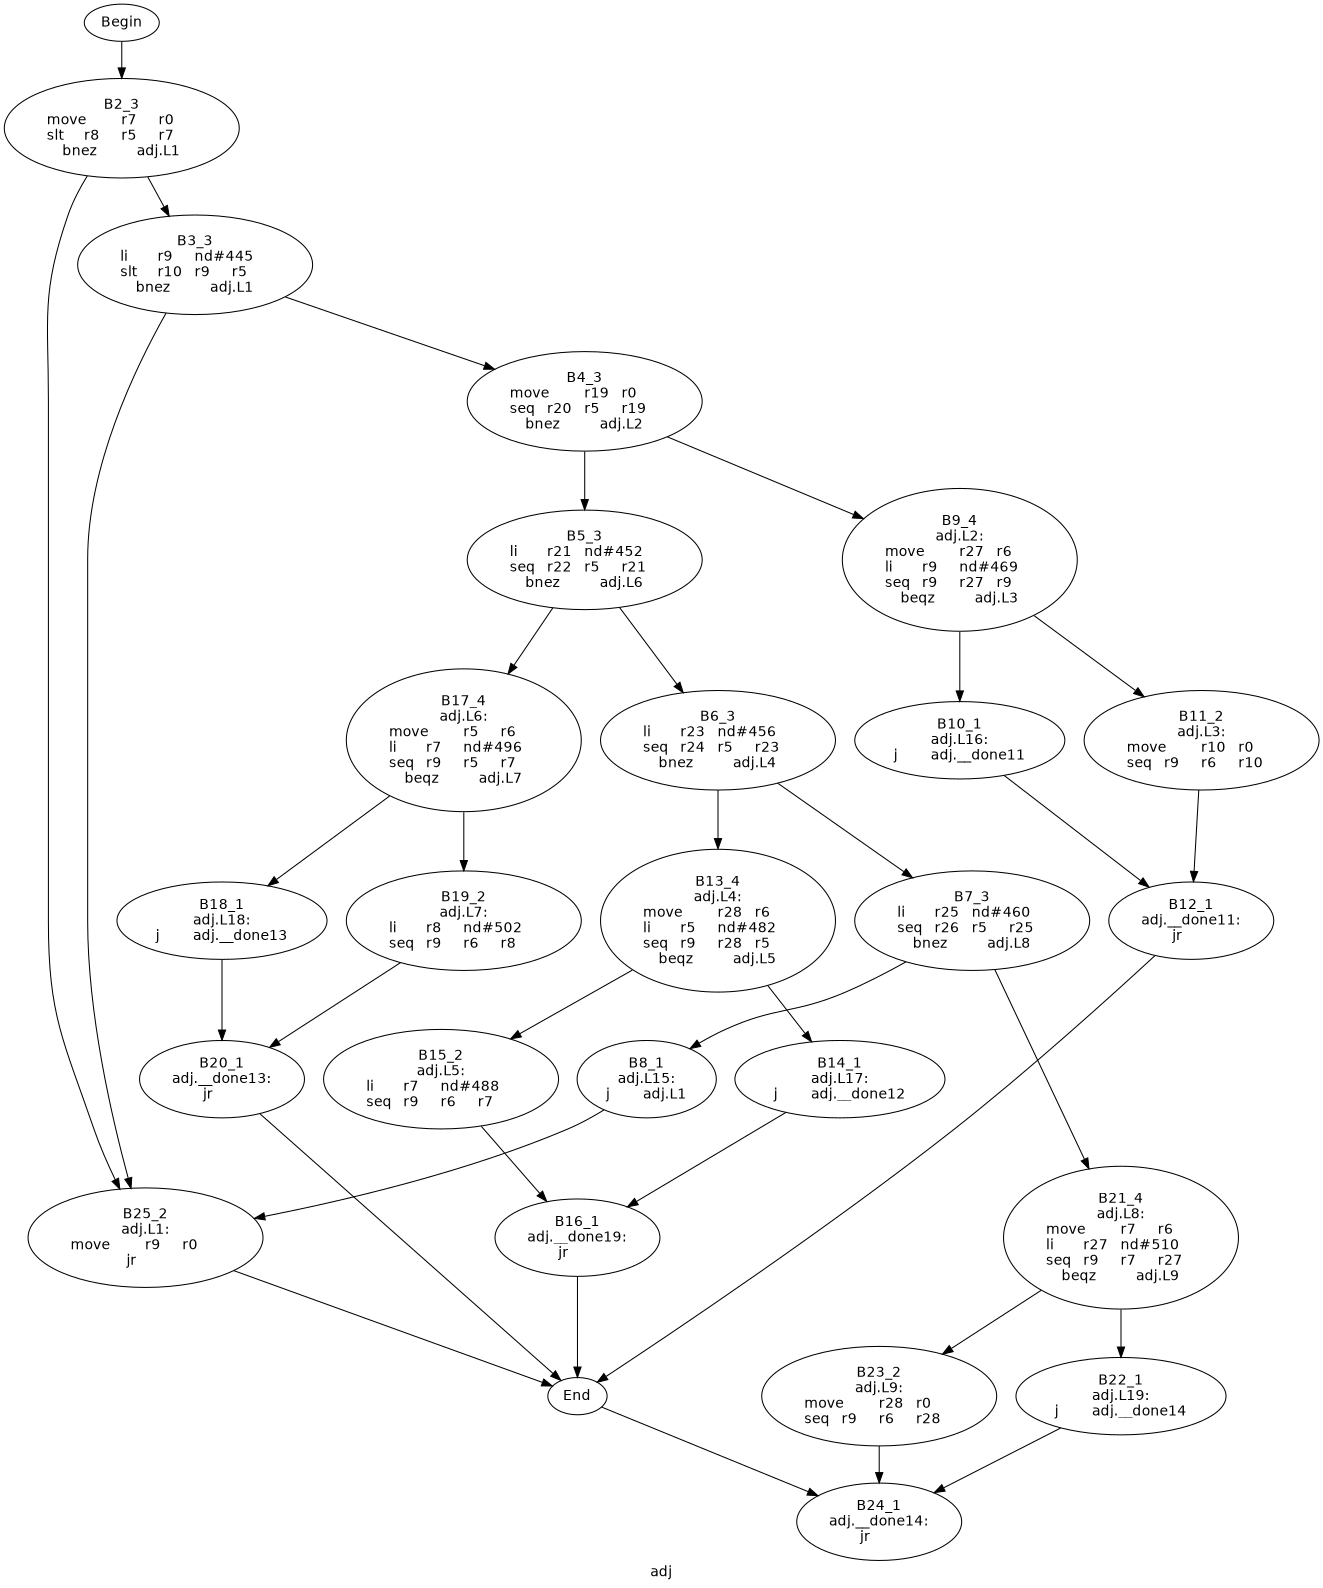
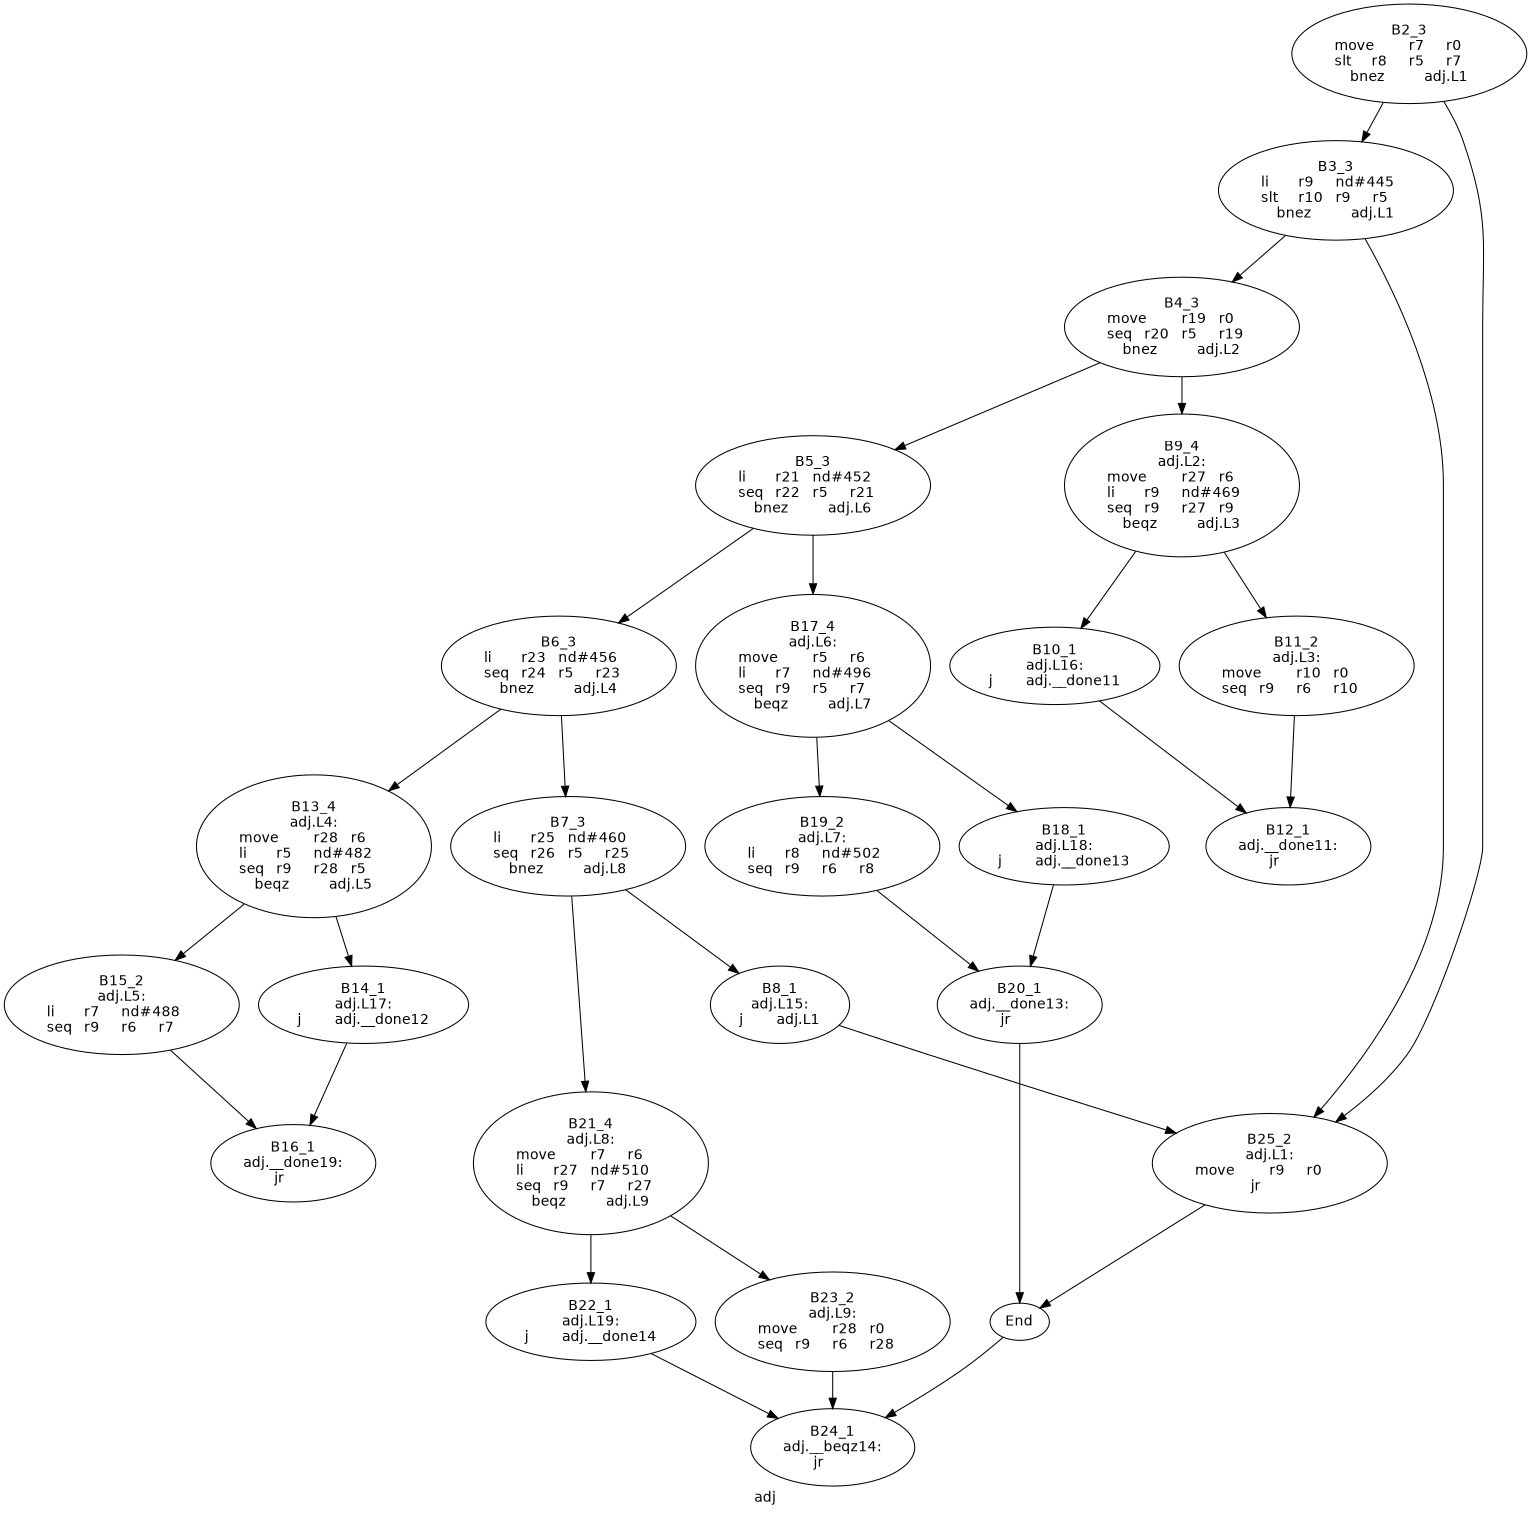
(122, 23) -> none
(890, 1178) -> none
(577, 1322) -> none
(879, 1522) -> (833, 1447)
